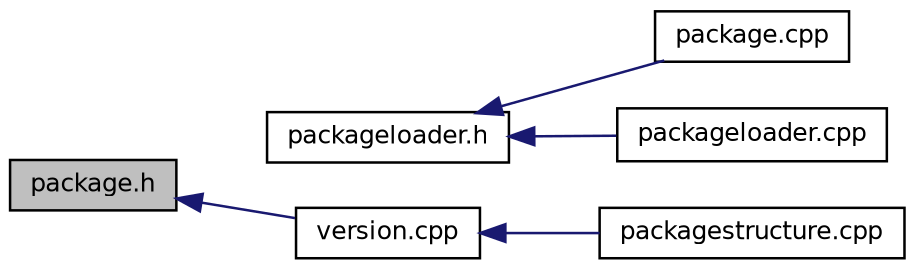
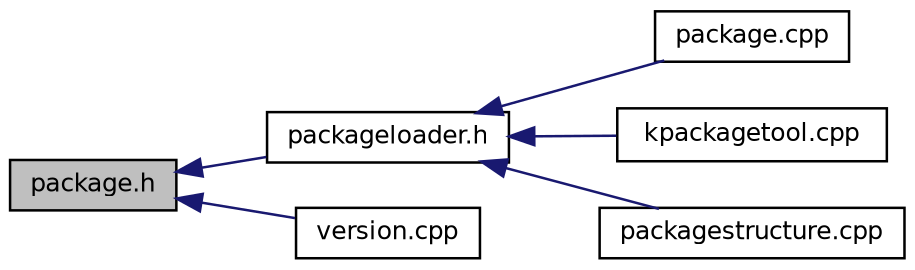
(752, 135) -> (752, 135)
none -> (234, 162)
(553, 233) -> (582, 188)
